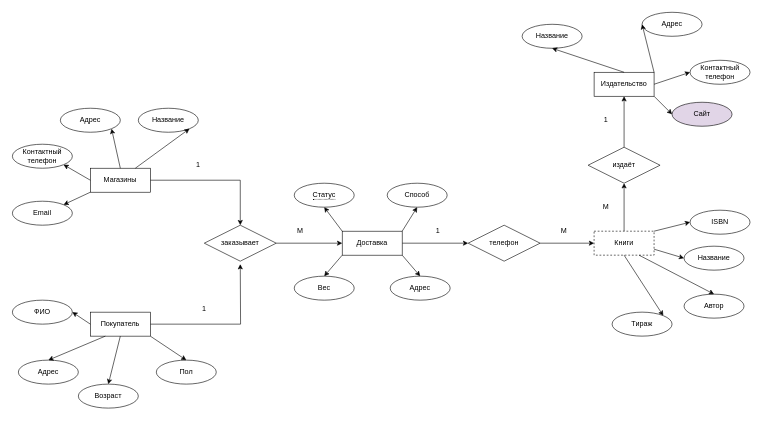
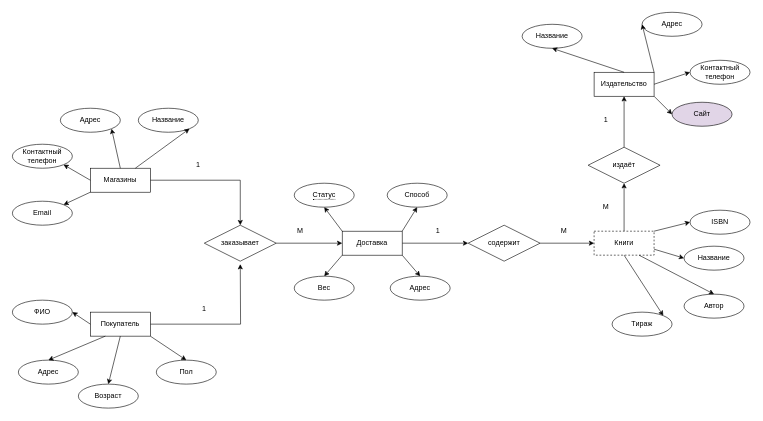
(504, 243) -> (504, 243)
